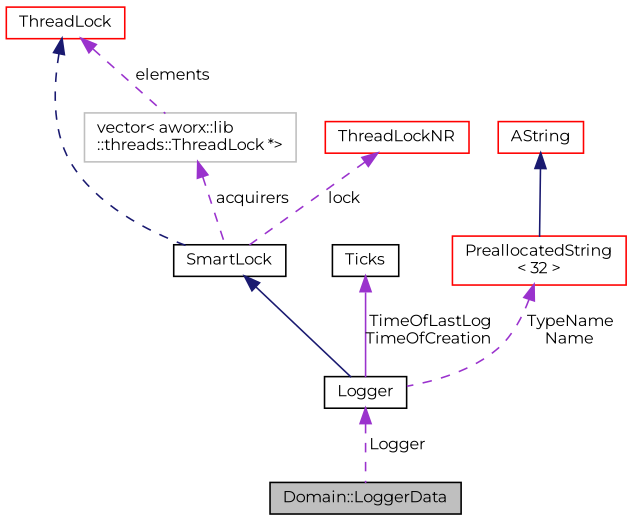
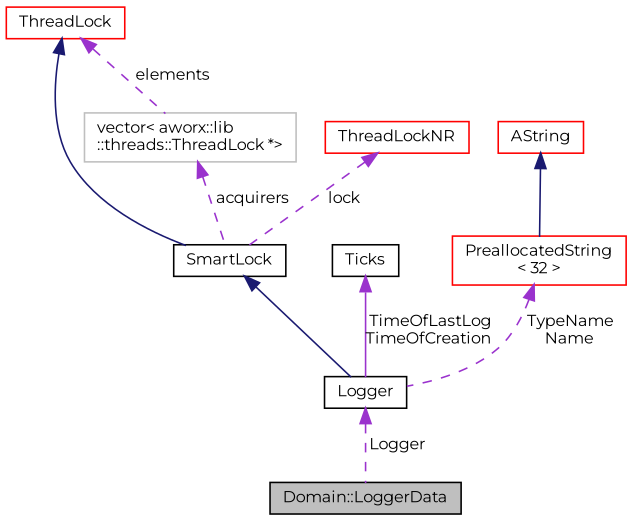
(80, 176) -> (80, 176)
